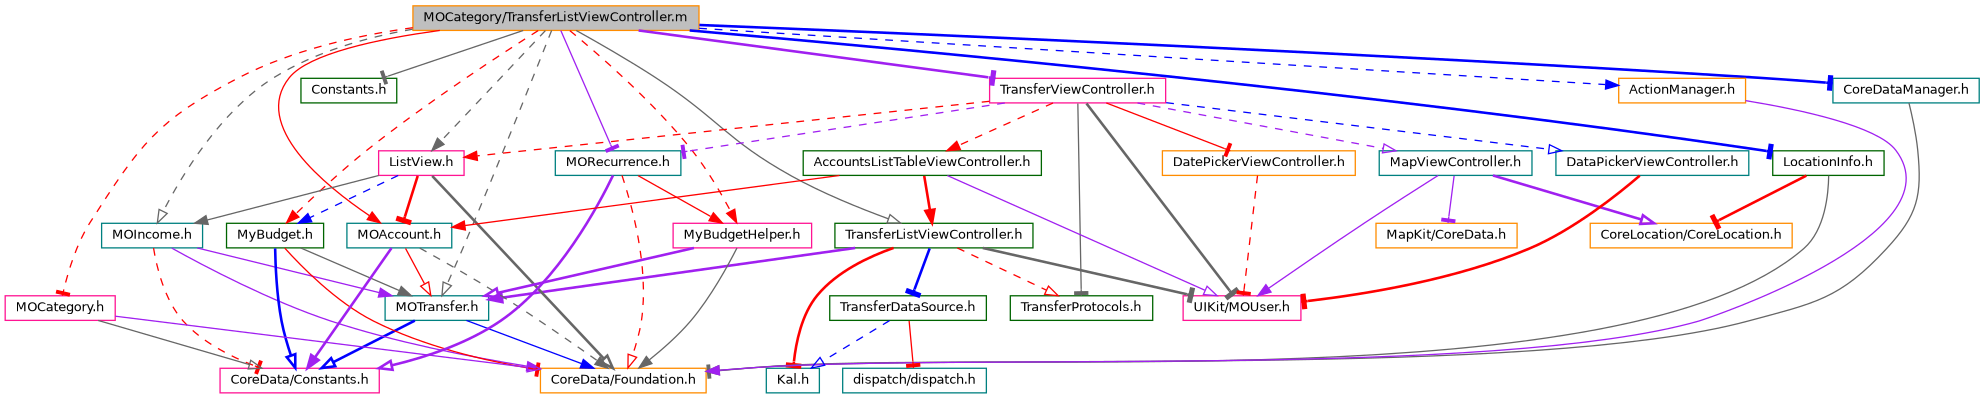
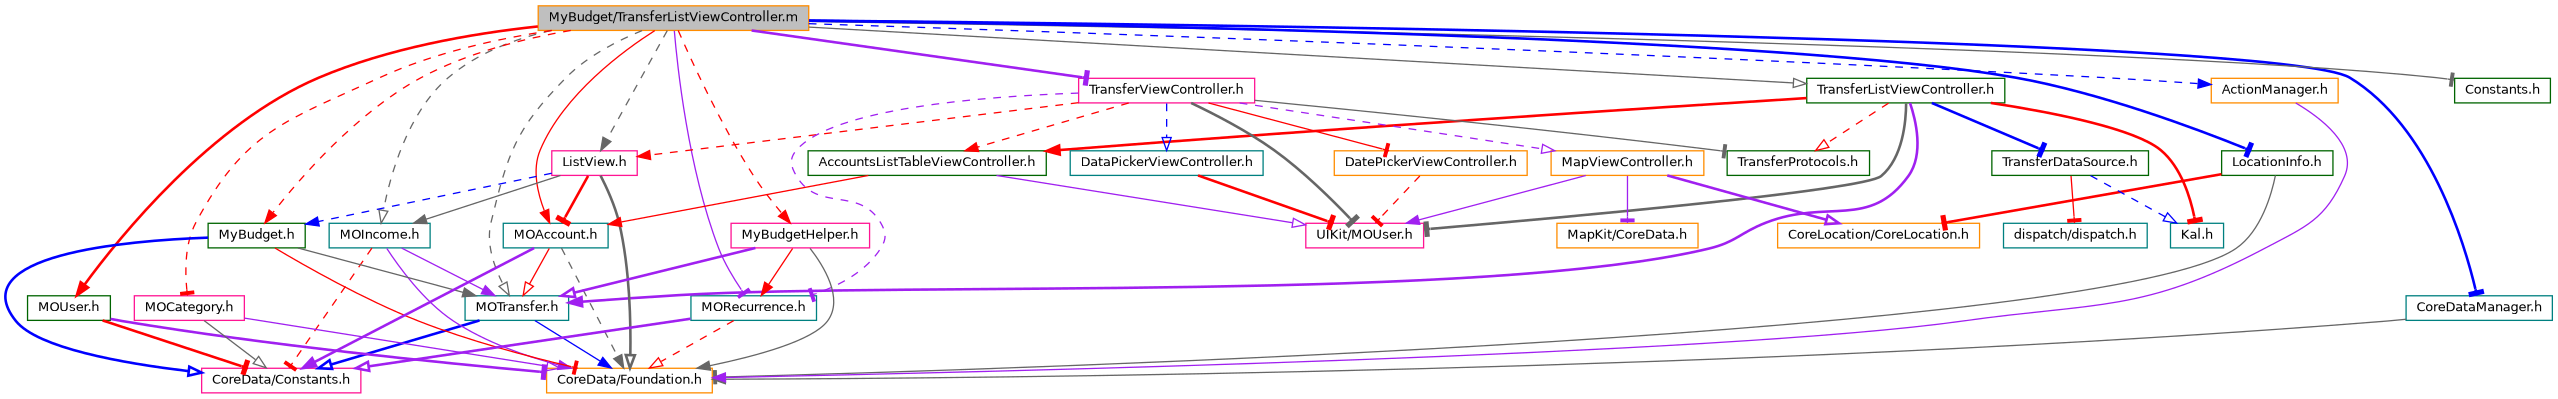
(556, 18) -> (673, 18)
(1456, 163) -> (1628, 163)
(663, 190) -> (781, 266)
(927, 193) -> (1508, 118)
none -> (69, 308)
